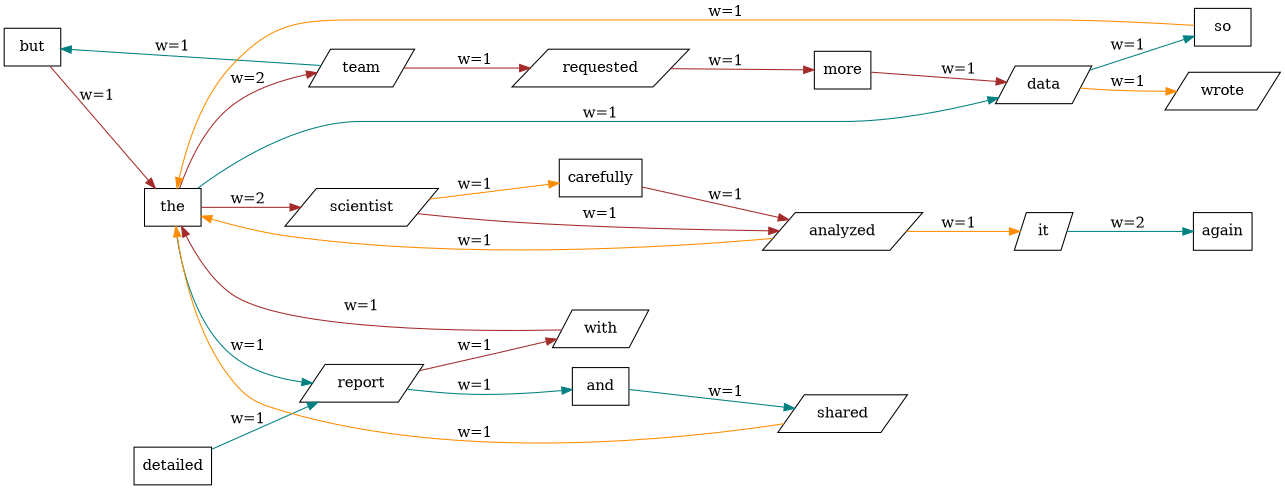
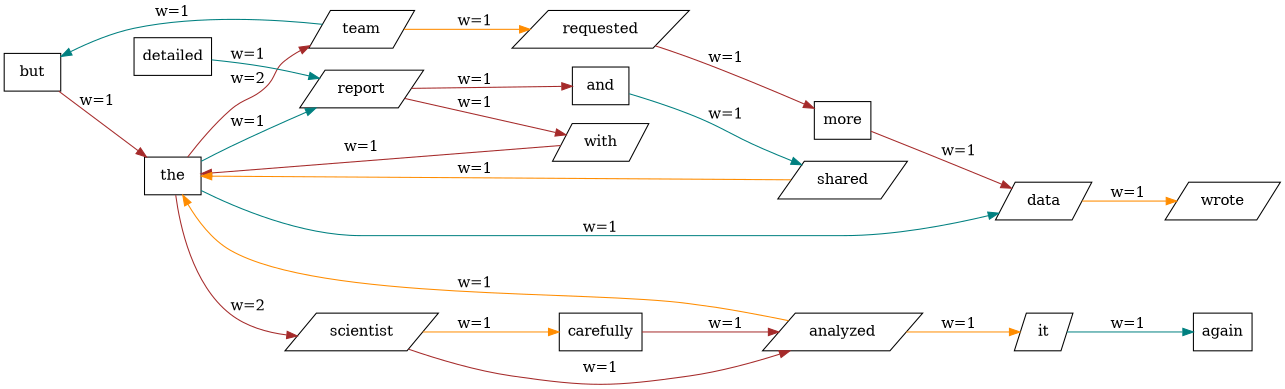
(1223, 27) -> none
(462, 68) -> (462, 29)
(1128, 224) -> (1128, 324)
(484, 394) -> (486, 87)
